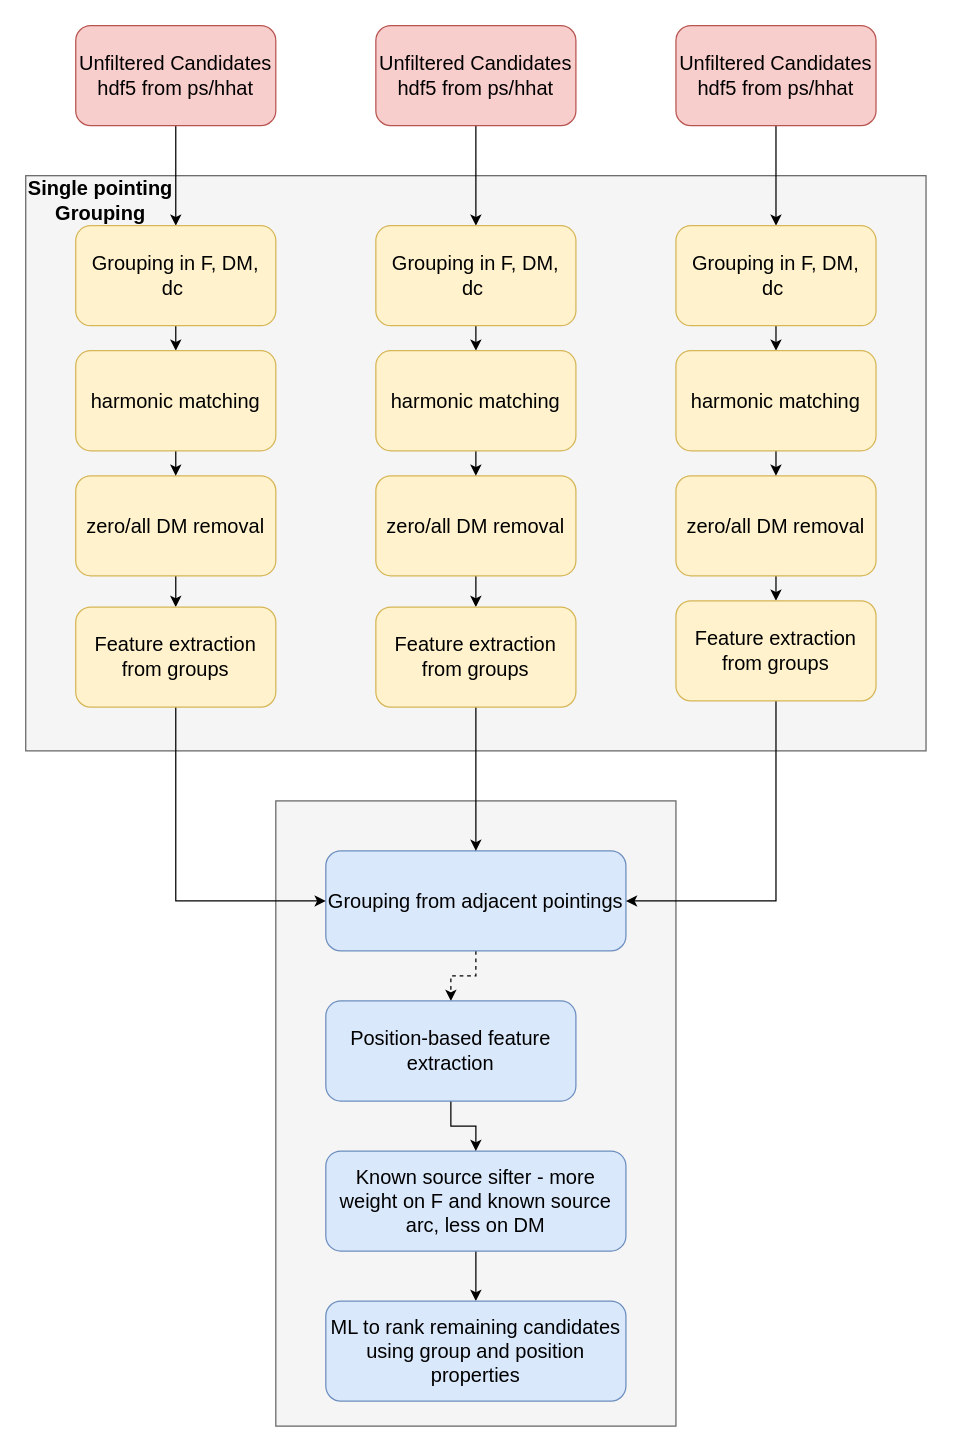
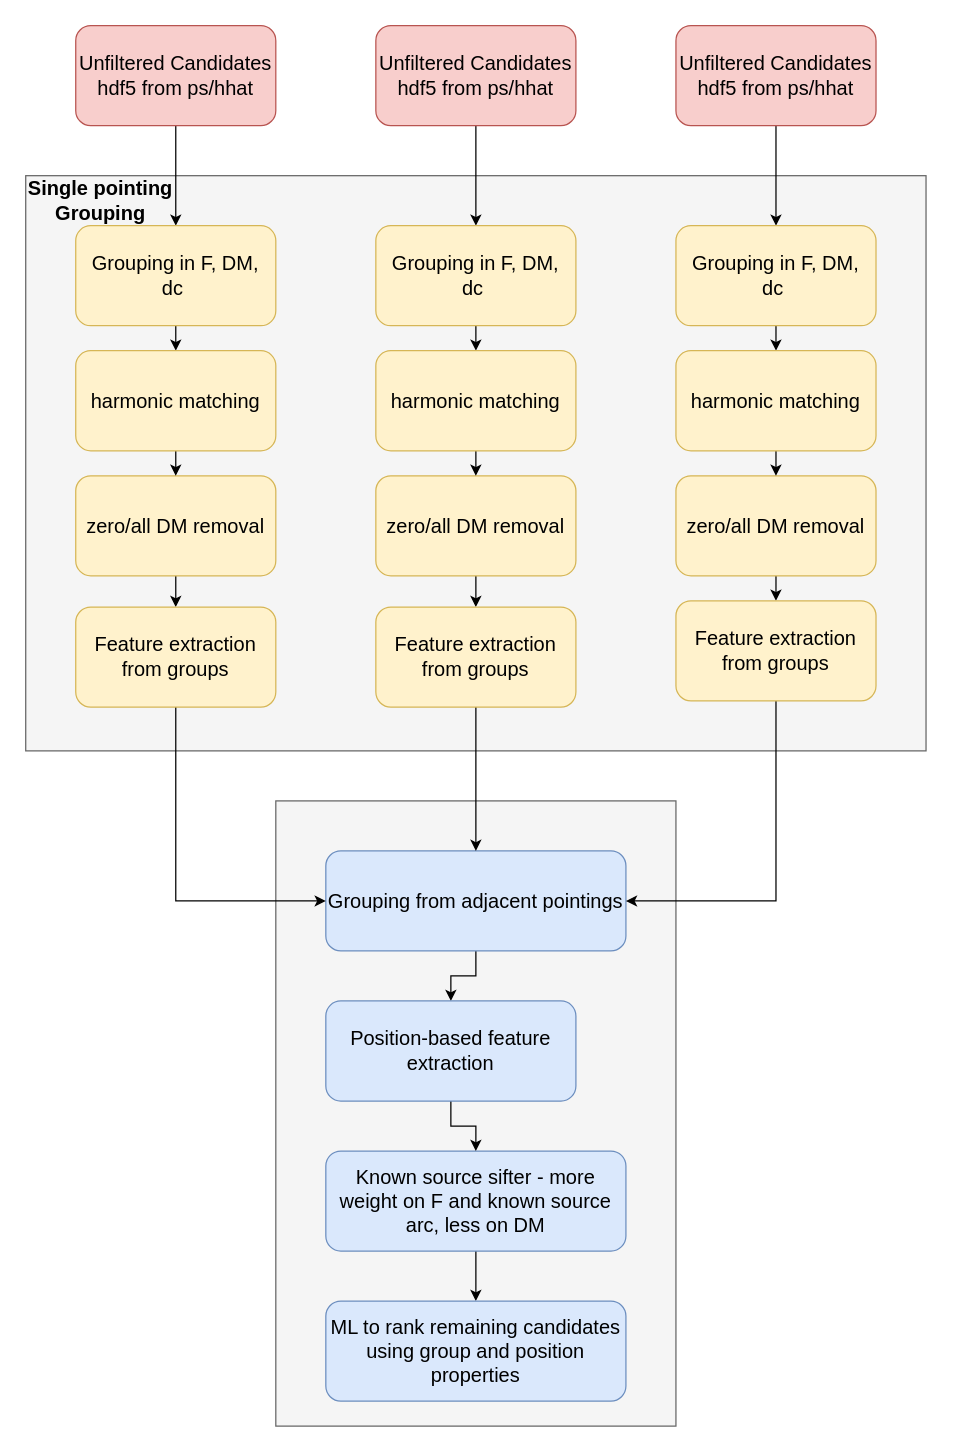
(467, 976) -> (467, 976)
